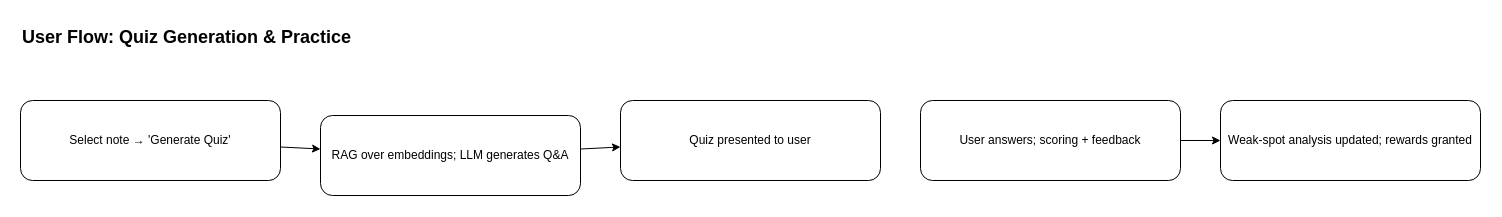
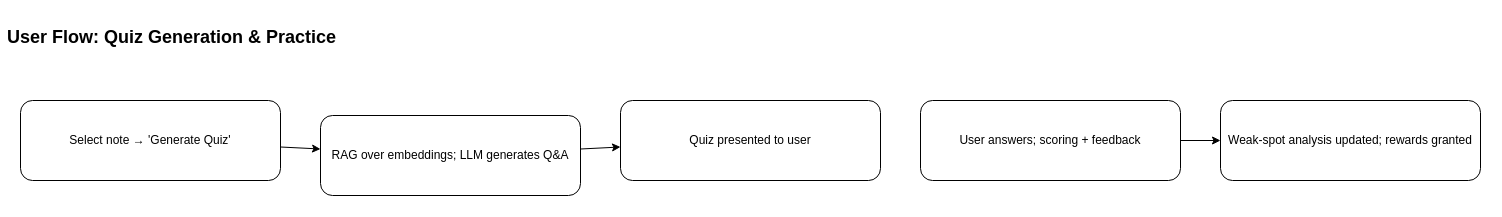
(421, 41) -> (406, 41)
